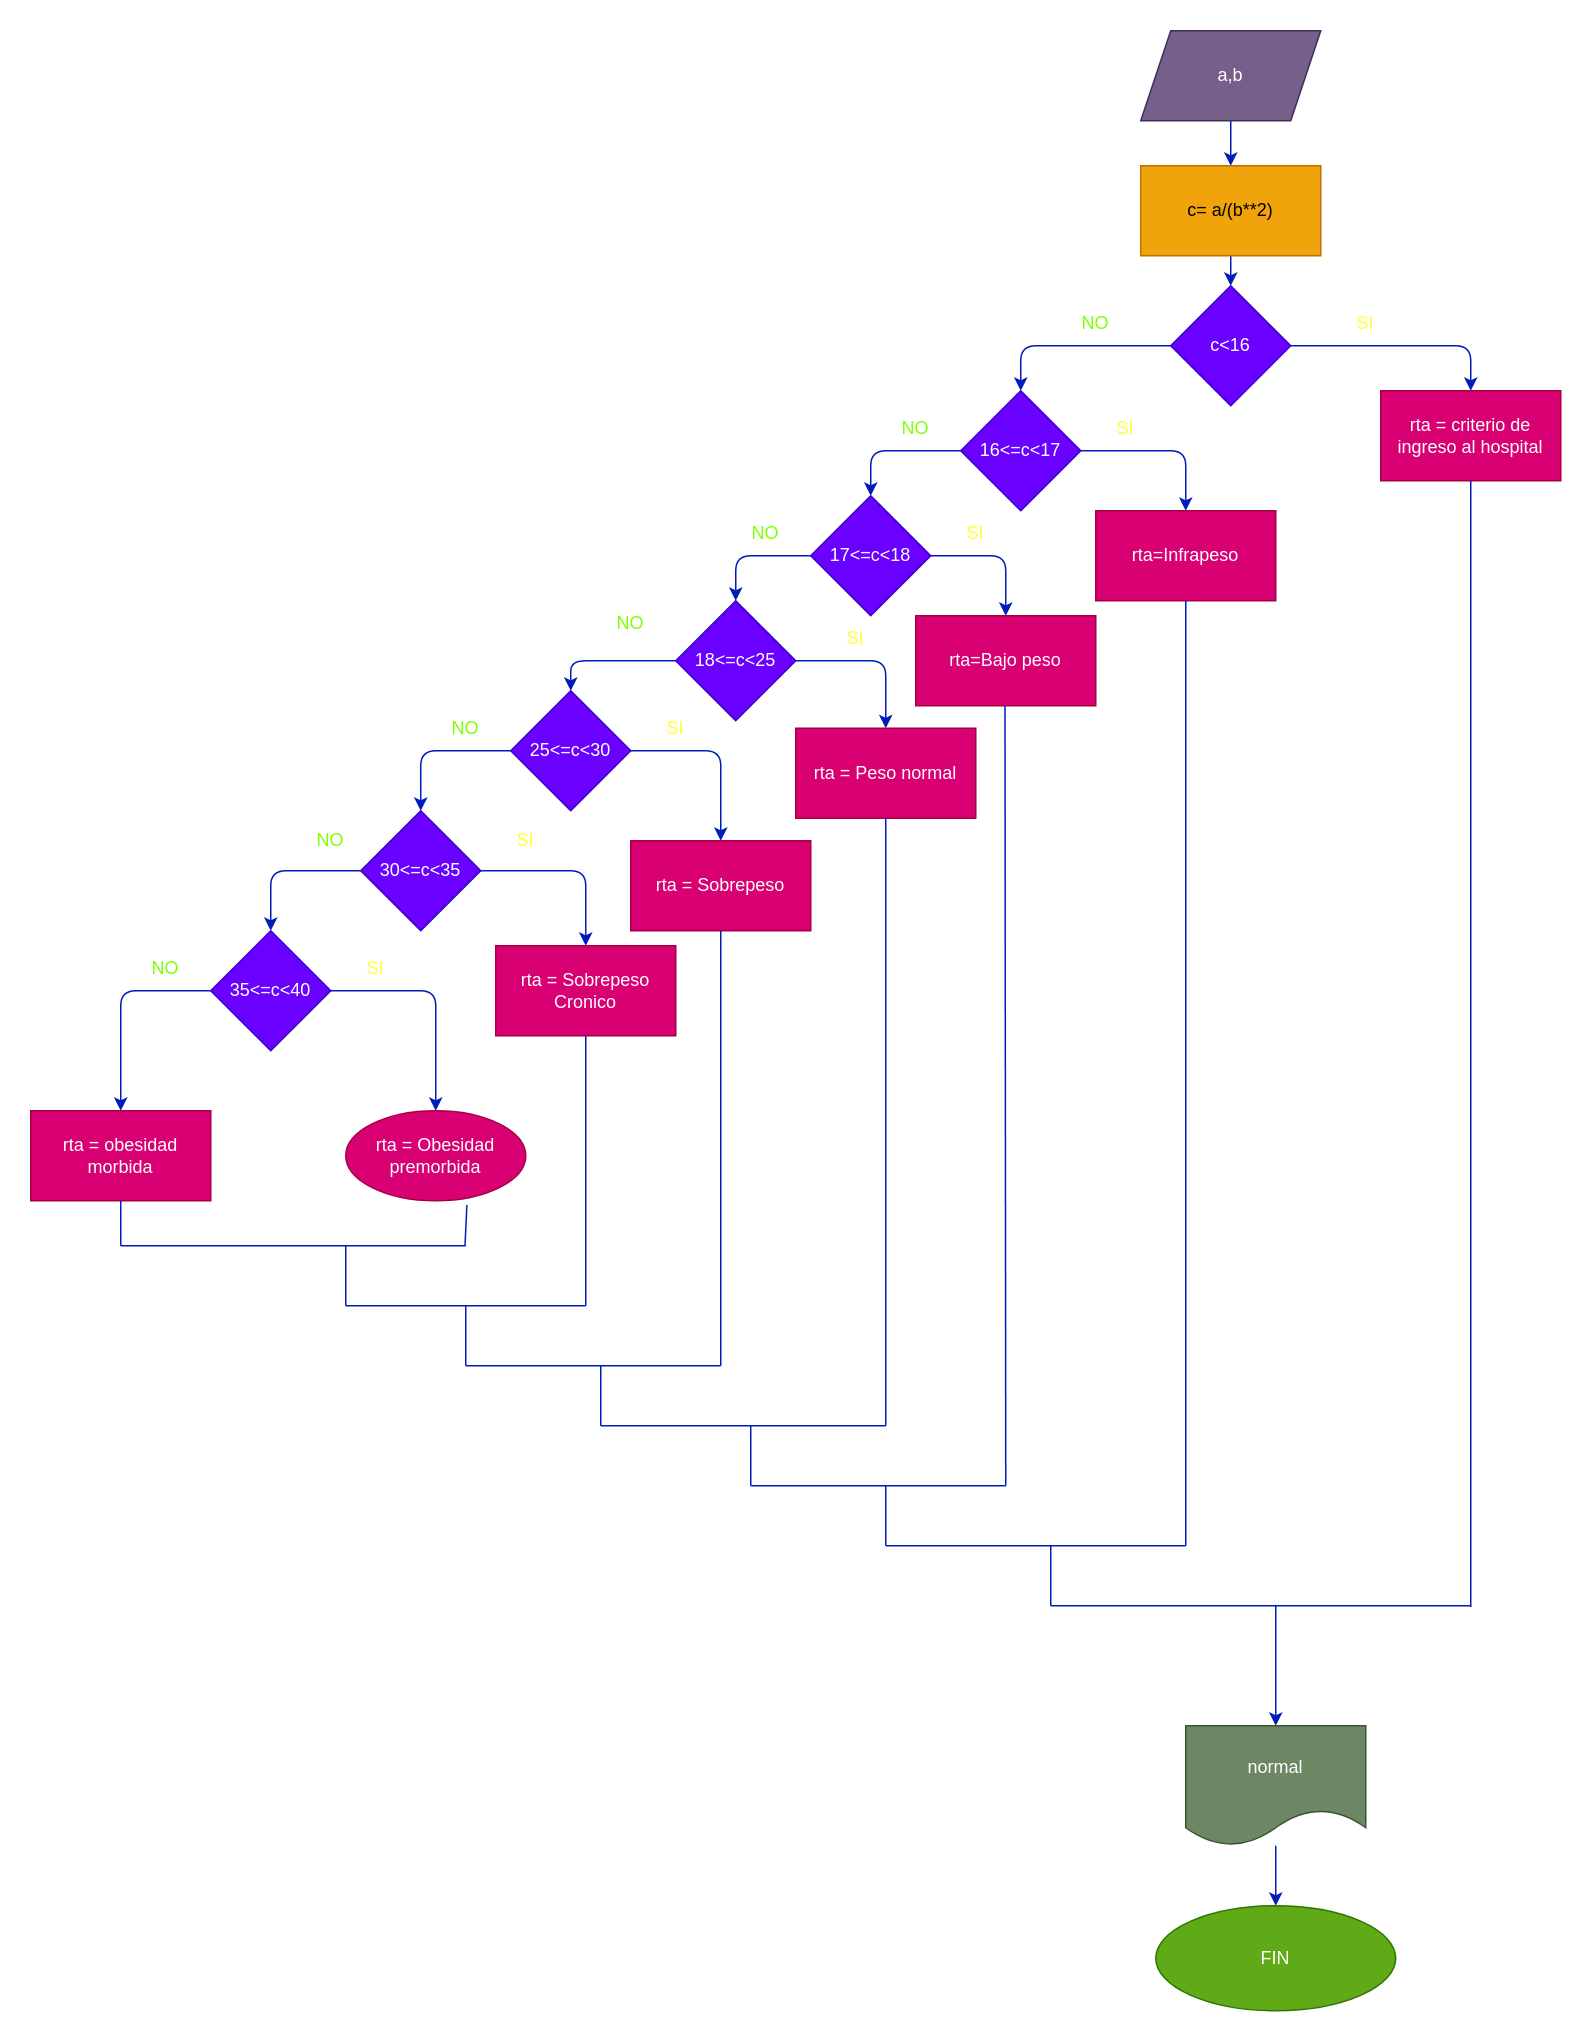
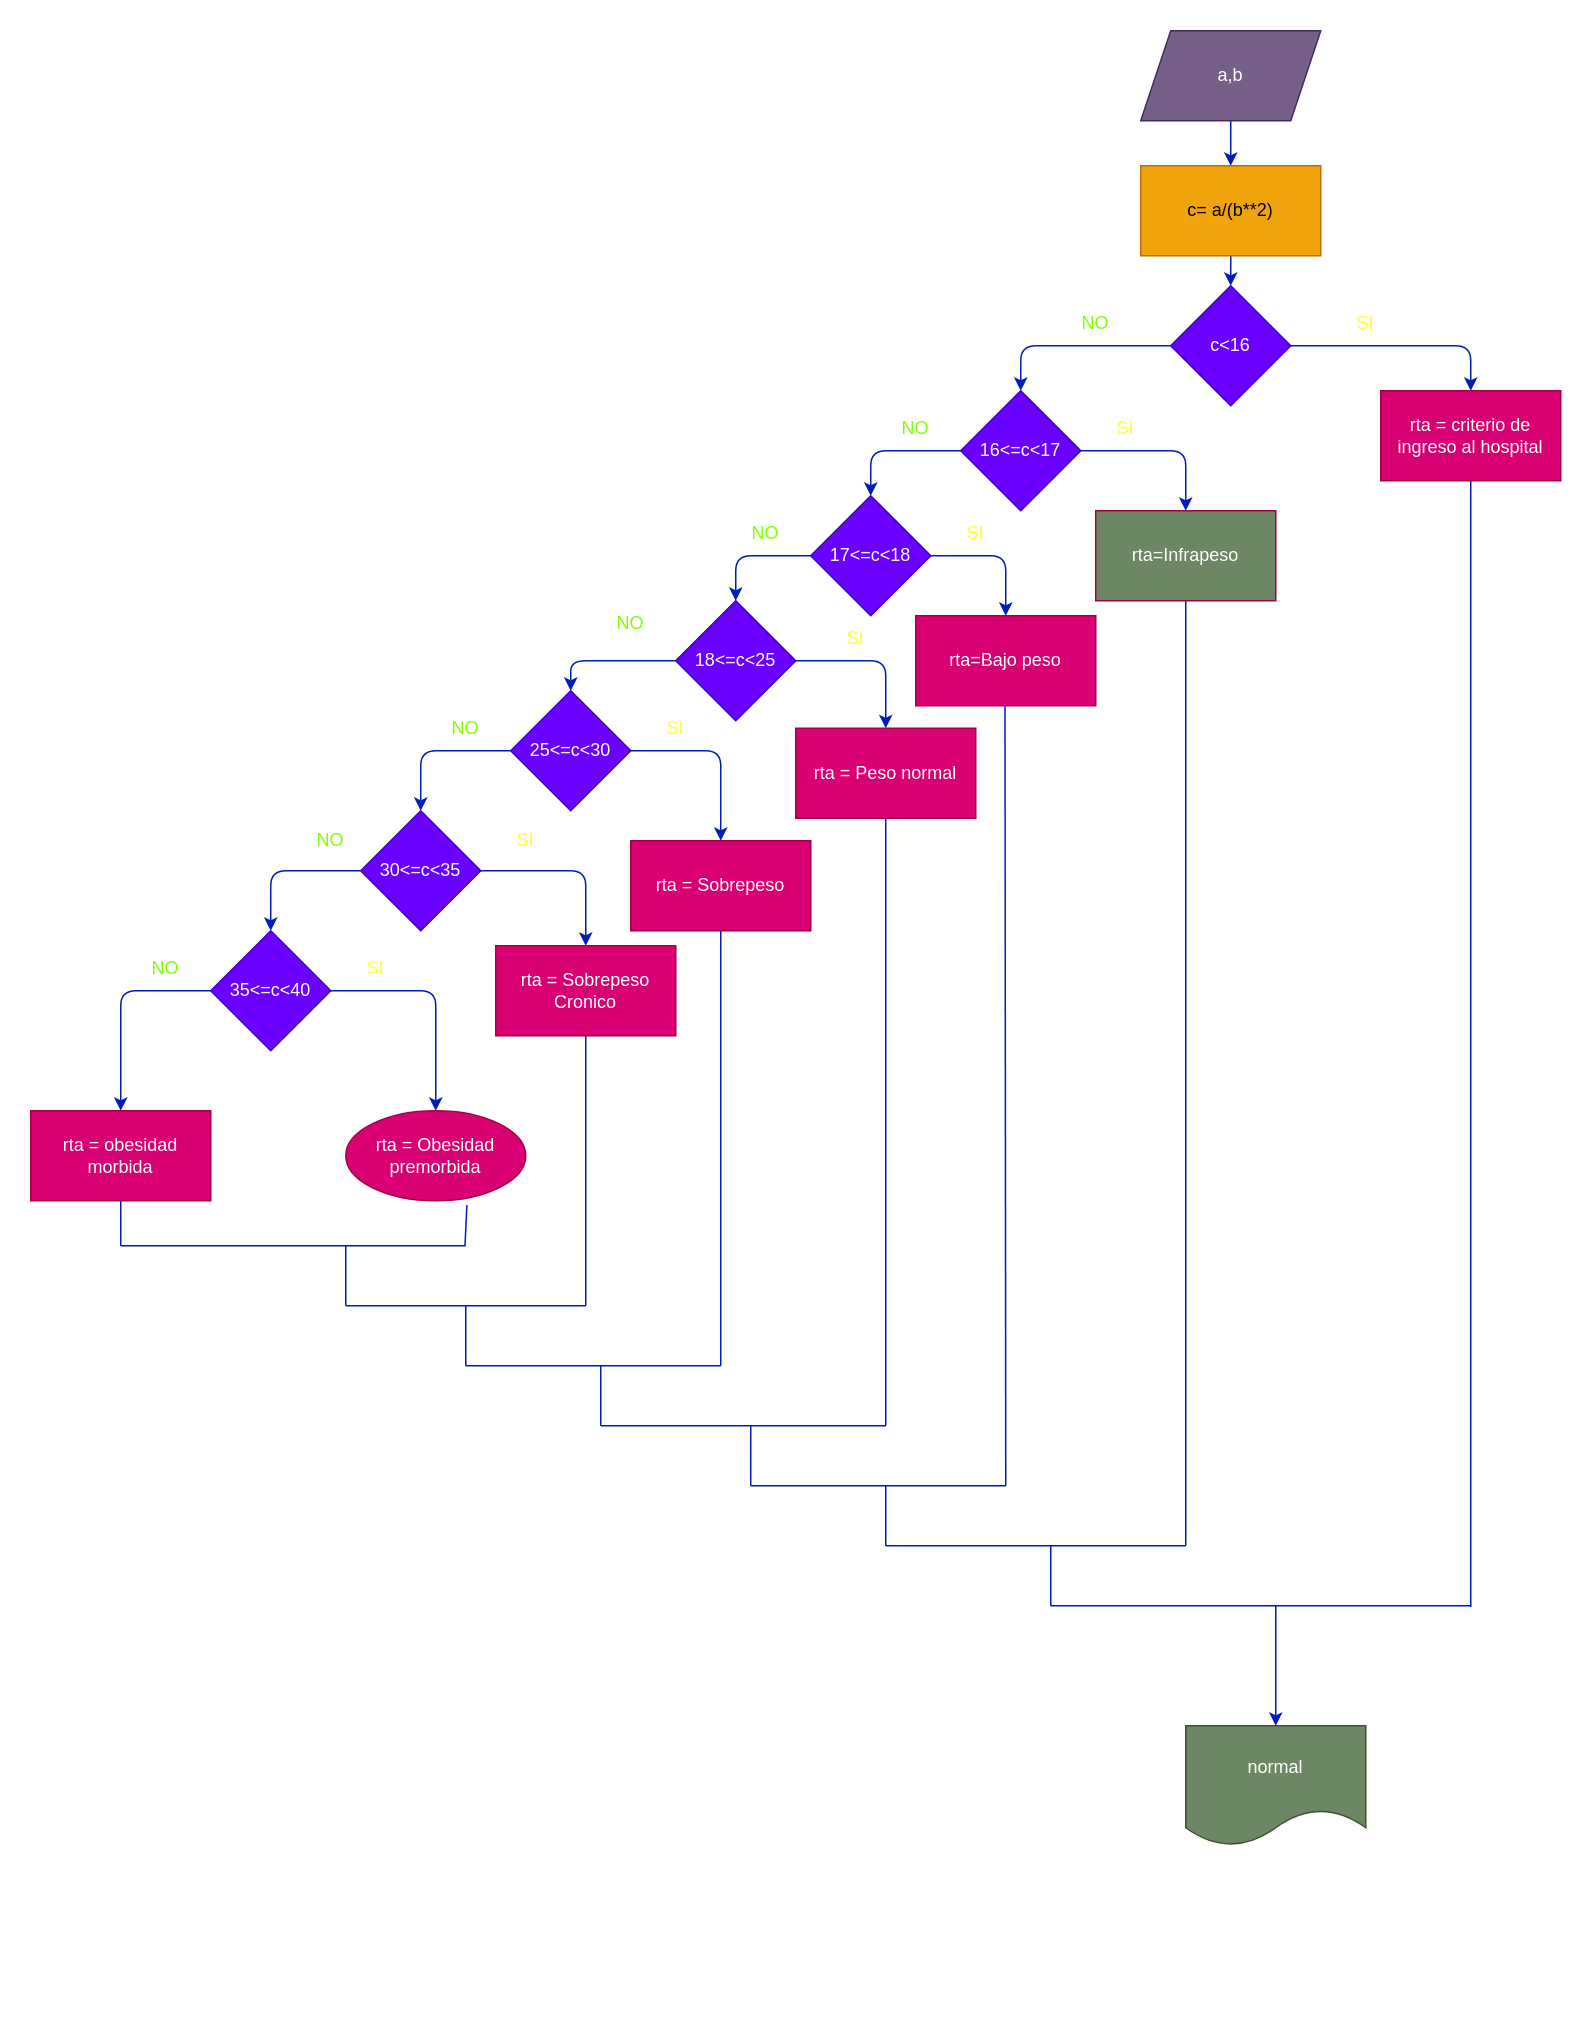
(1186, 556) -> (1186, 556)
(1276, 1869) -> none
(1276, 1958) -> none
